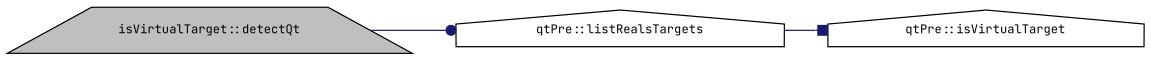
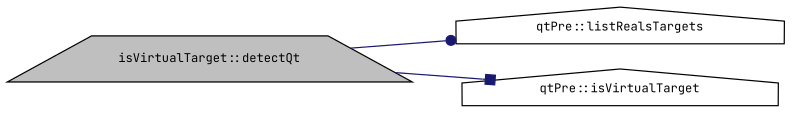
(800, 30) -> (439, 76)
